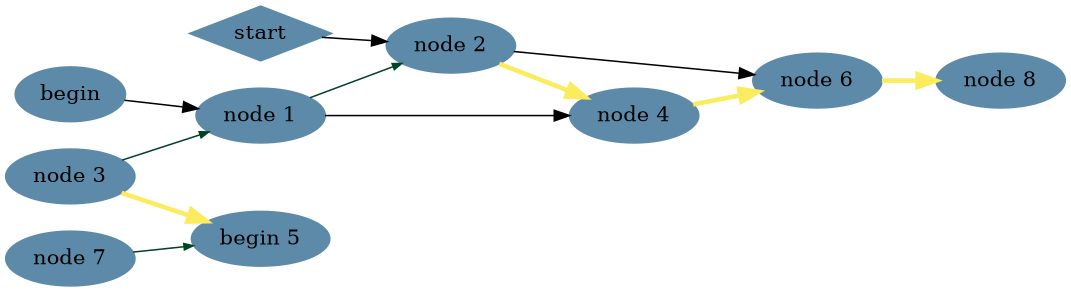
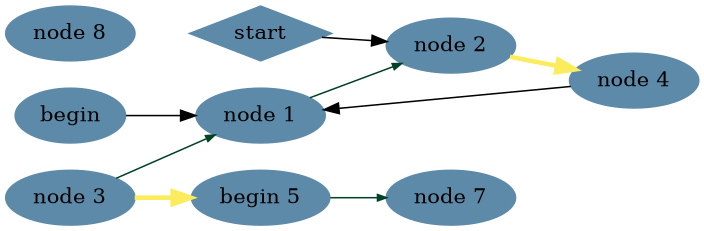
(817, 81) -> none
(440, 116) -> (455, 97)
(159, 249) -> (354, 198)
